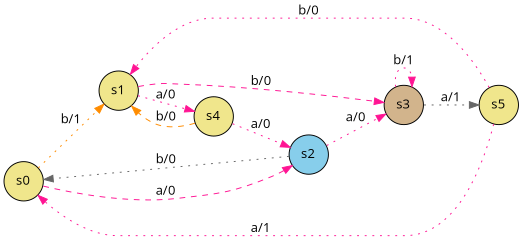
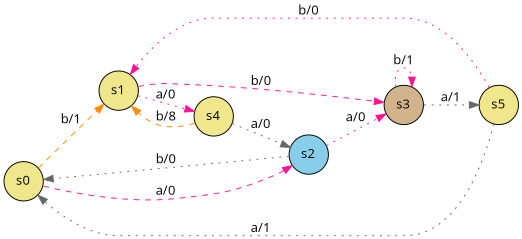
(166, 117) -> (166, 117)
(257, 134) -> (257, 134)
(68, 139) -> (68, 139)
(297, 236) -> (297, 236)
